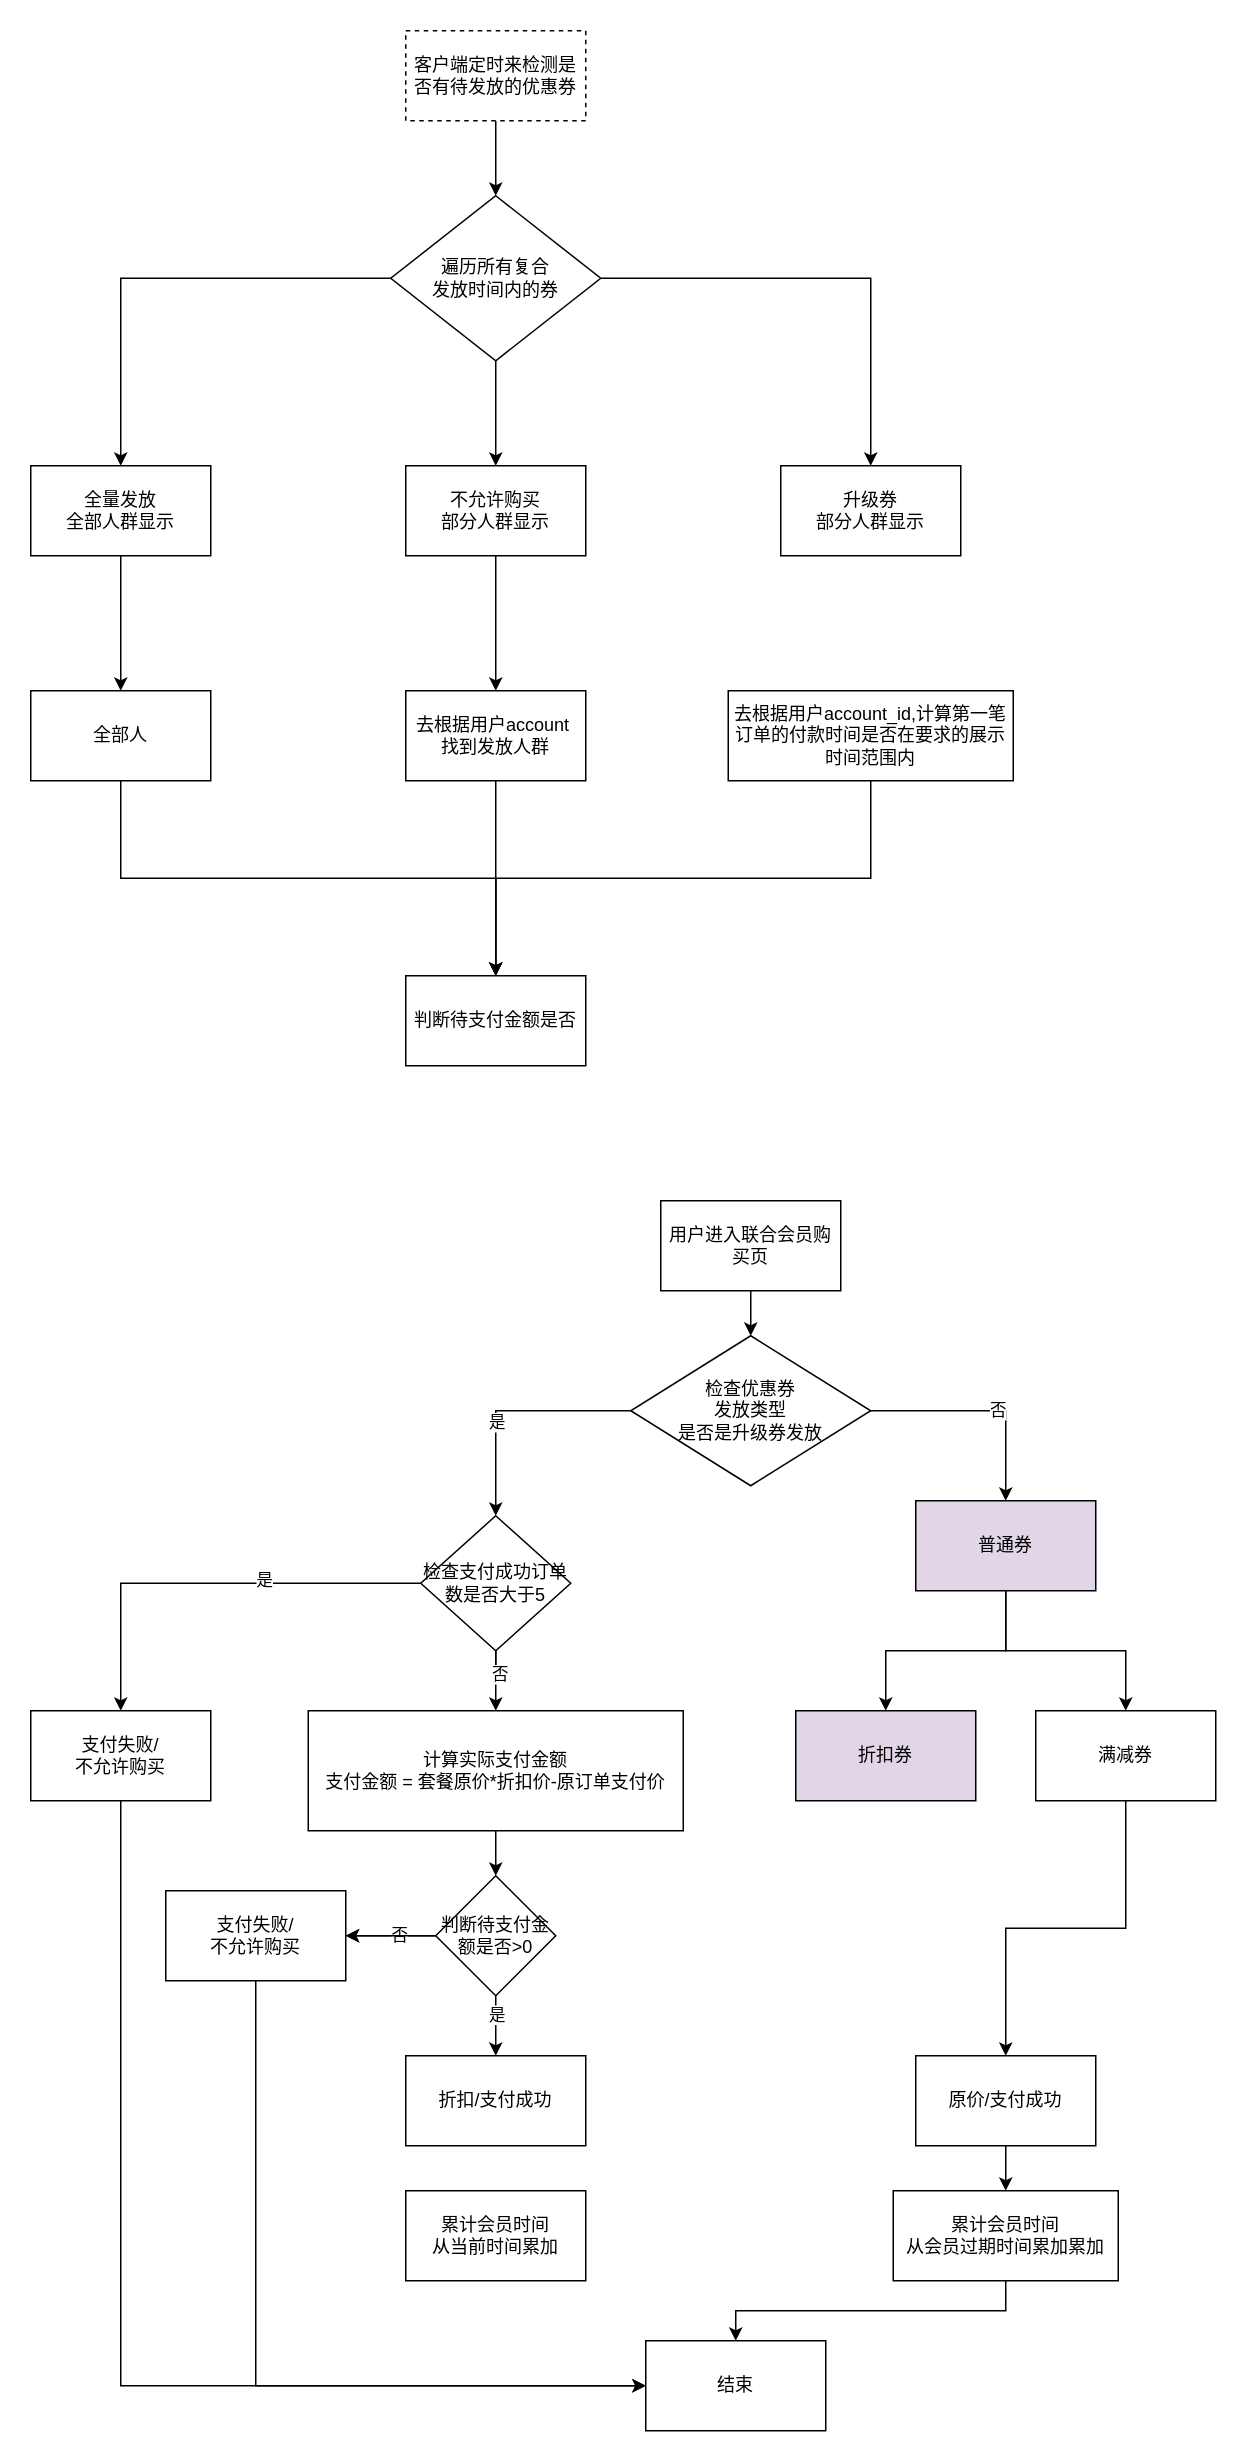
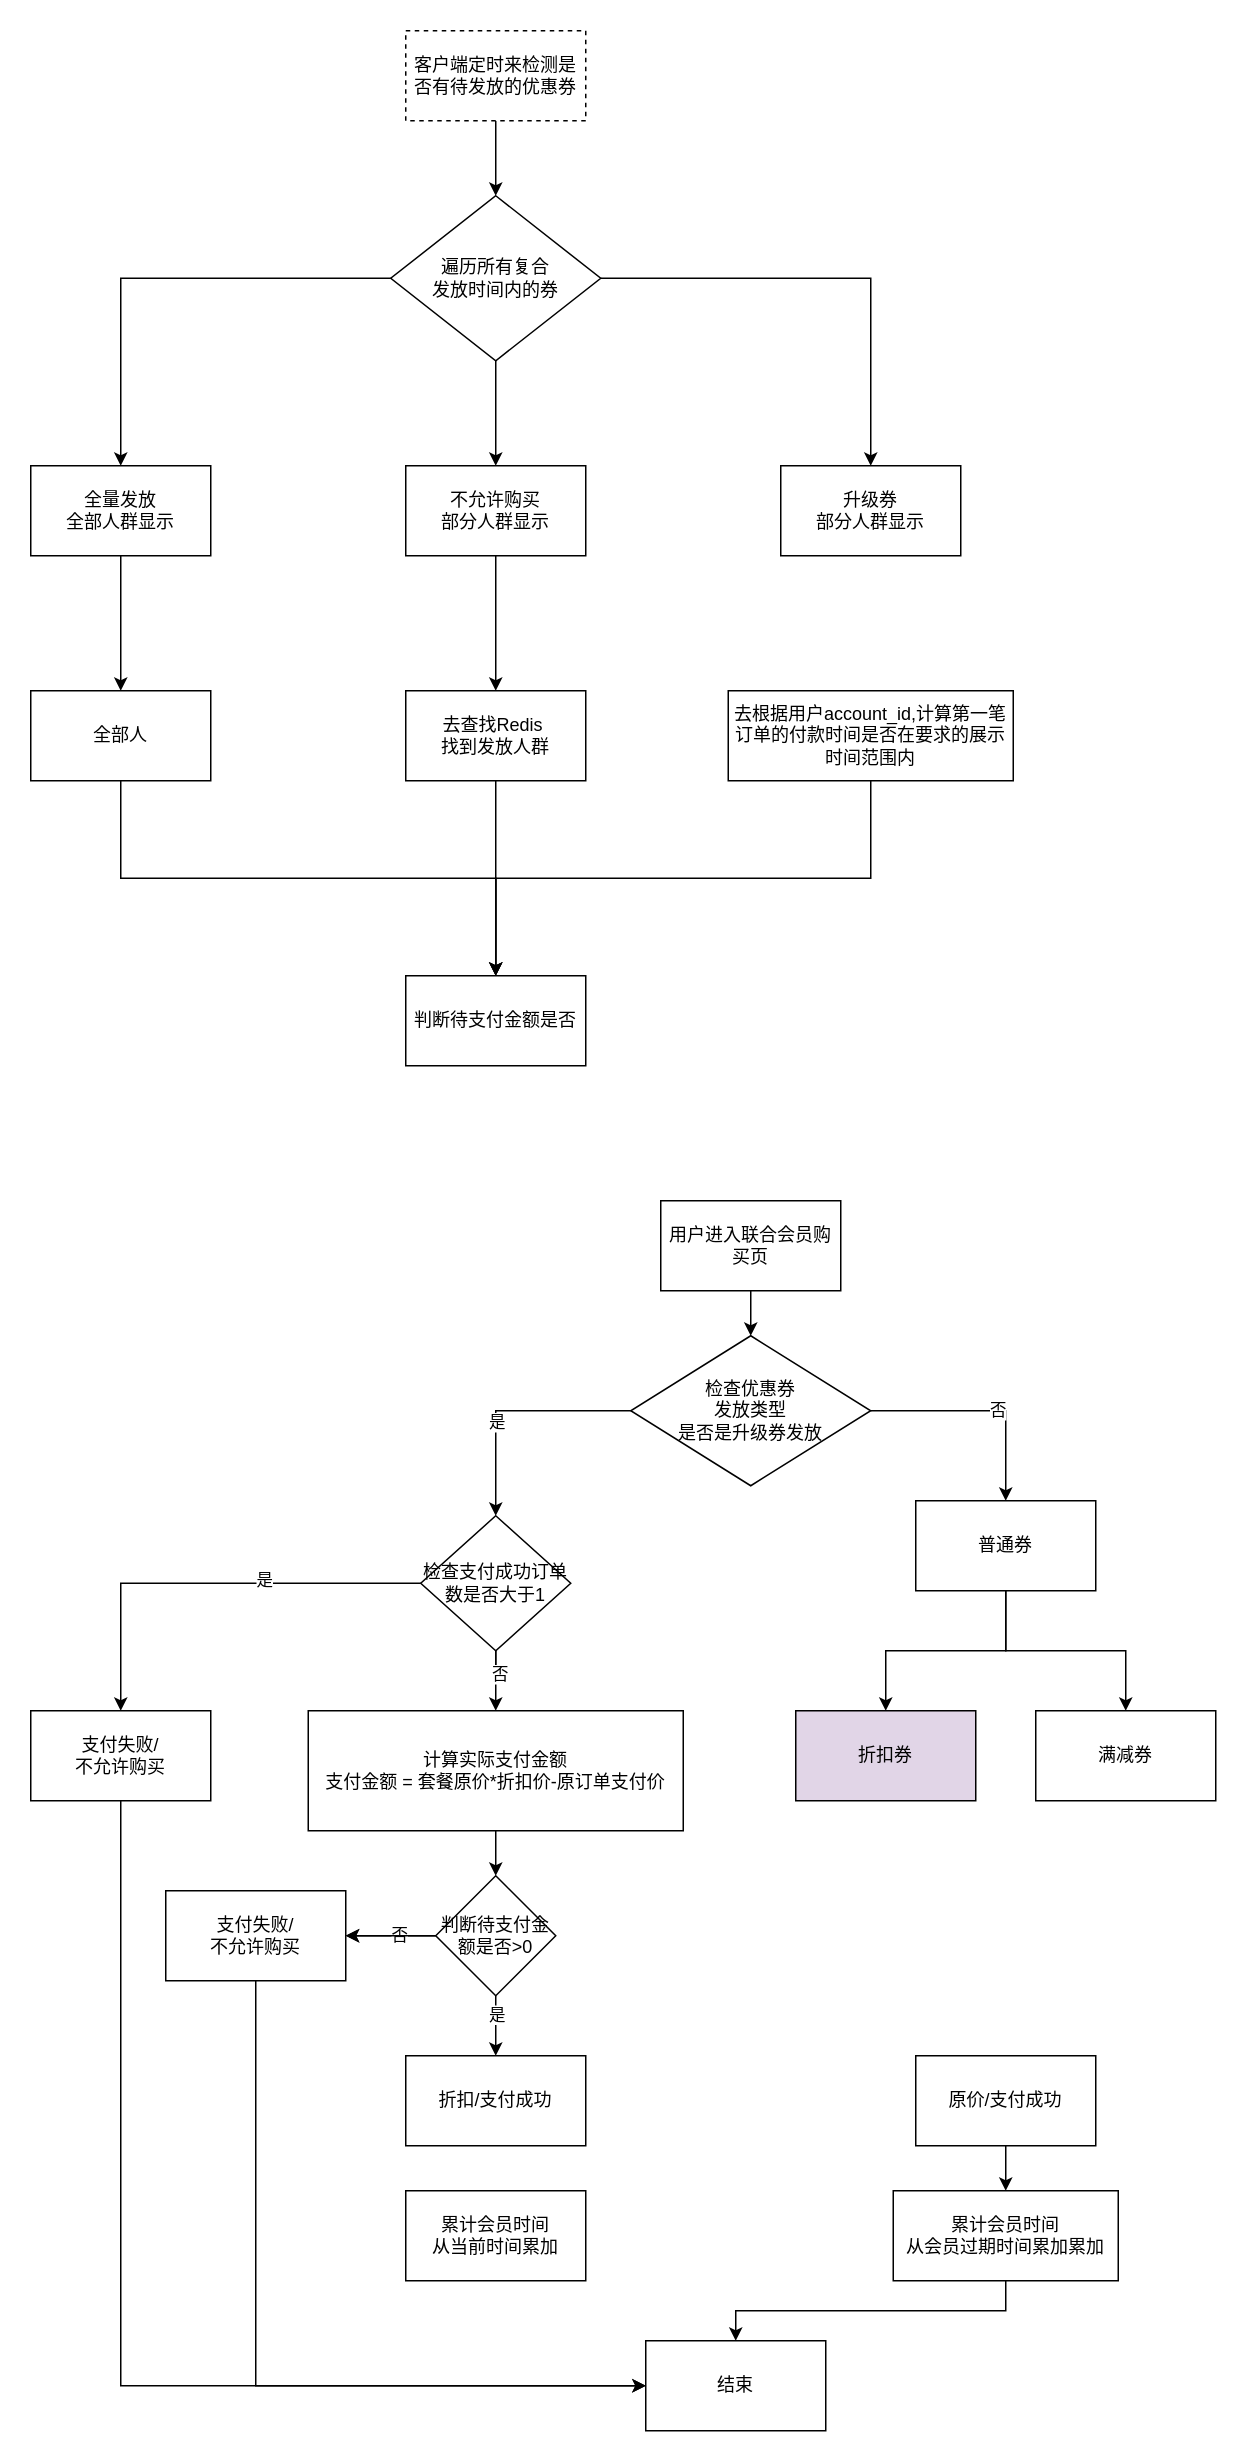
(496, 736) -> (496, 736)
(1006, 1546) -> (1006, 1546)
(496, 1583) -> (496, 1583)
(1071, 1928) -> none
